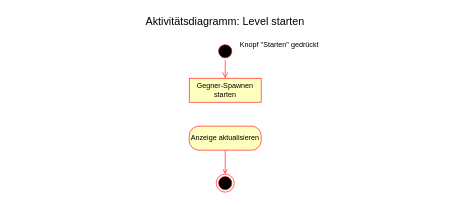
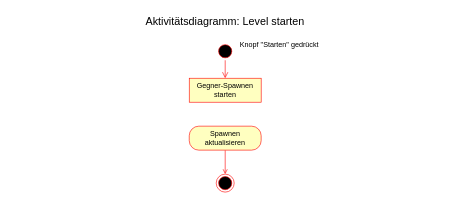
(225, 138) -> (225, 138)
